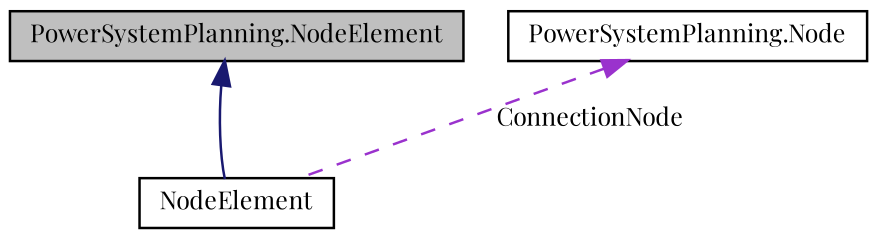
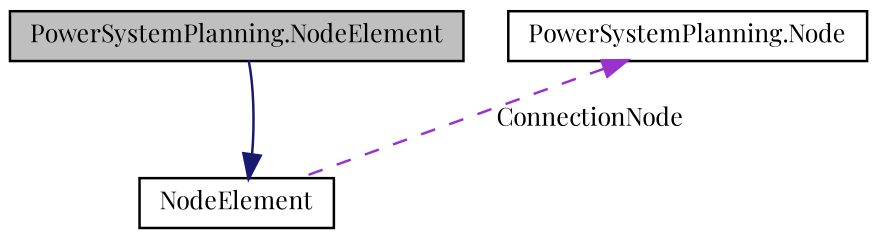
(220, 133) -> (253, 107)
